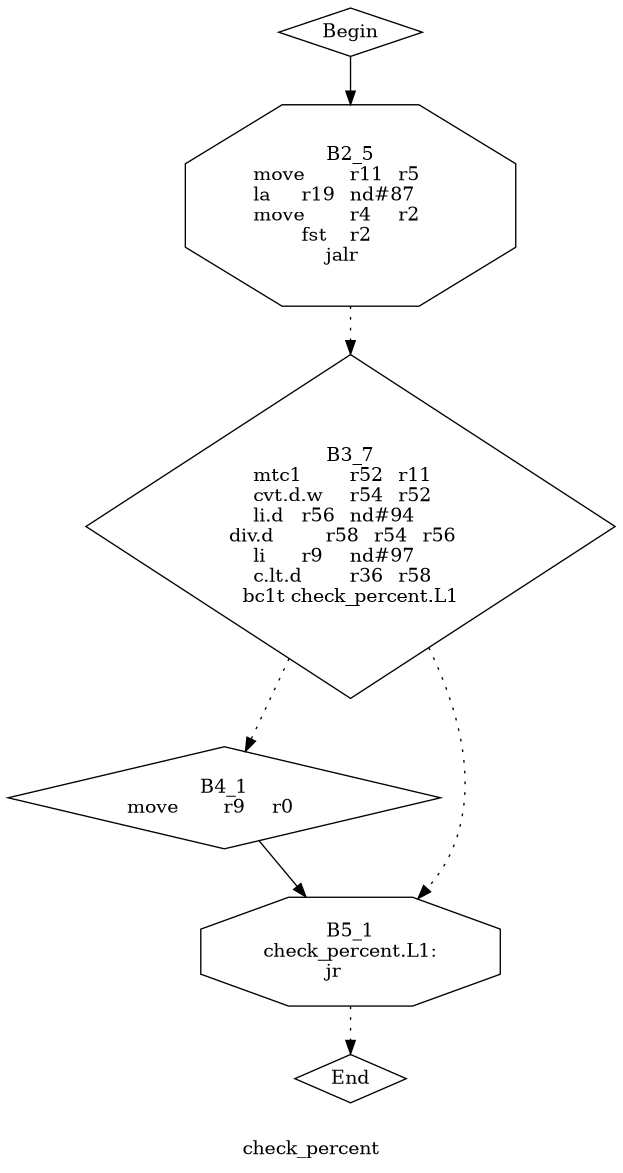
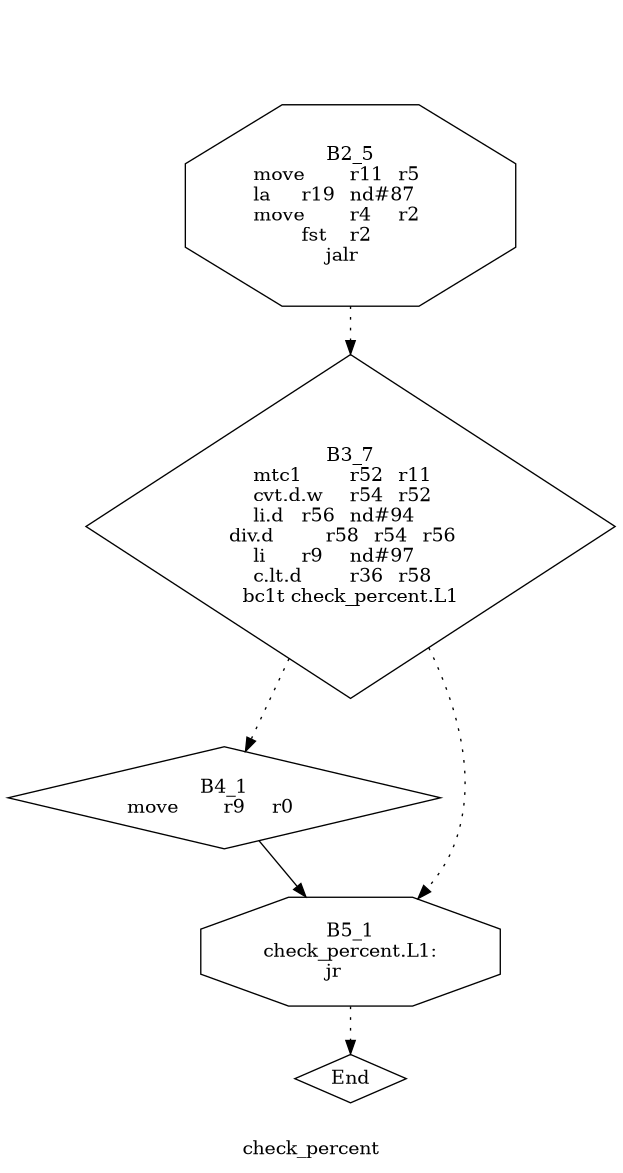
(351, 32) -> none
